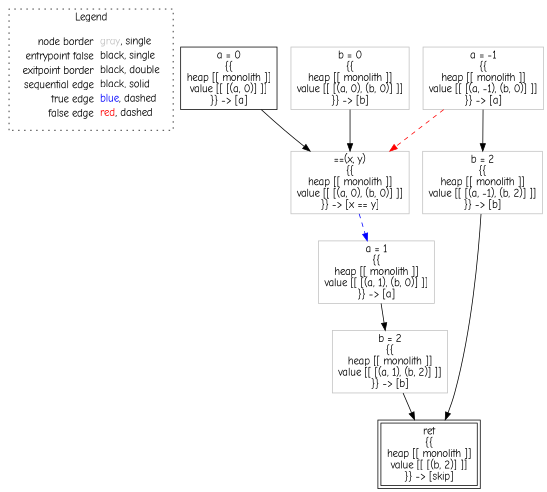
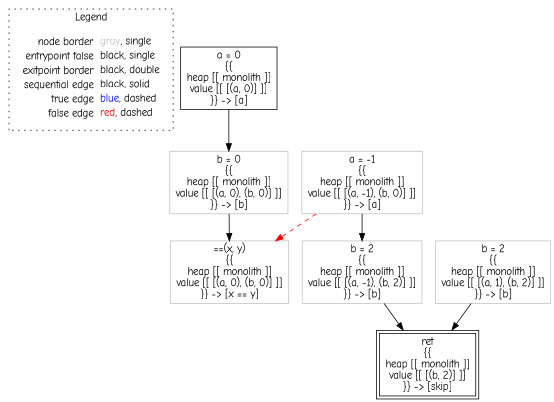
(282, 128) -> (229, 127)
(376, 272) -> none
